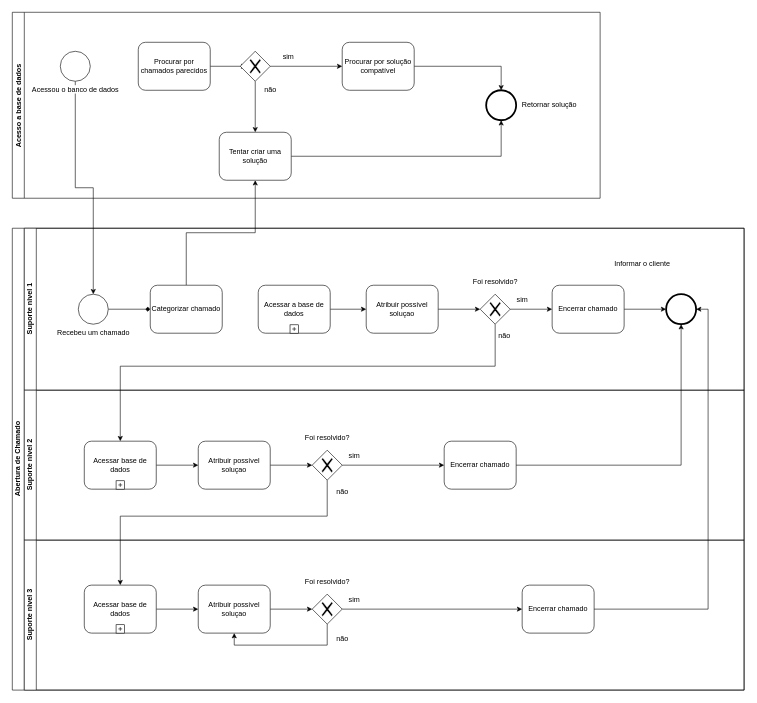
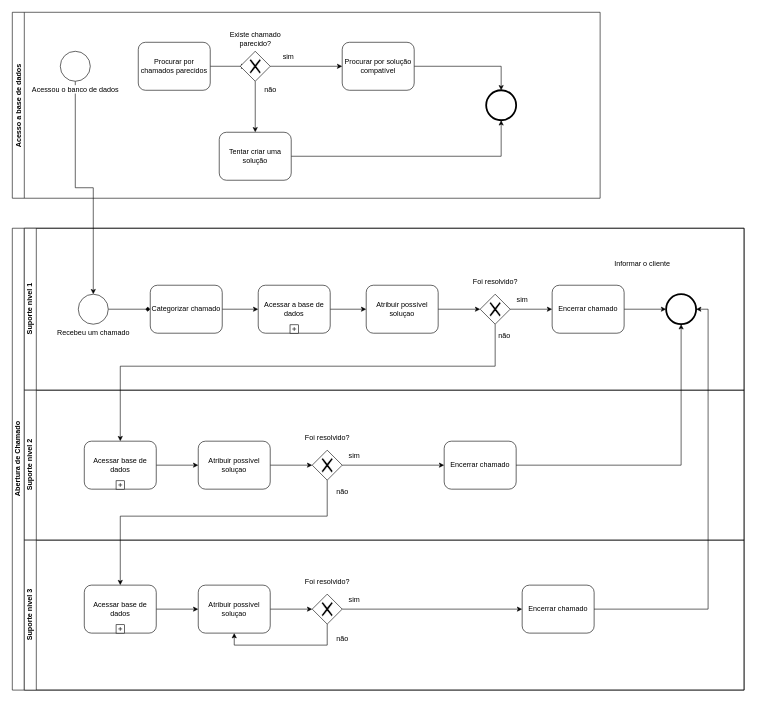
none -> (255, 39)
(549, 105) -> none
(255, 233) -> (252, 309)
